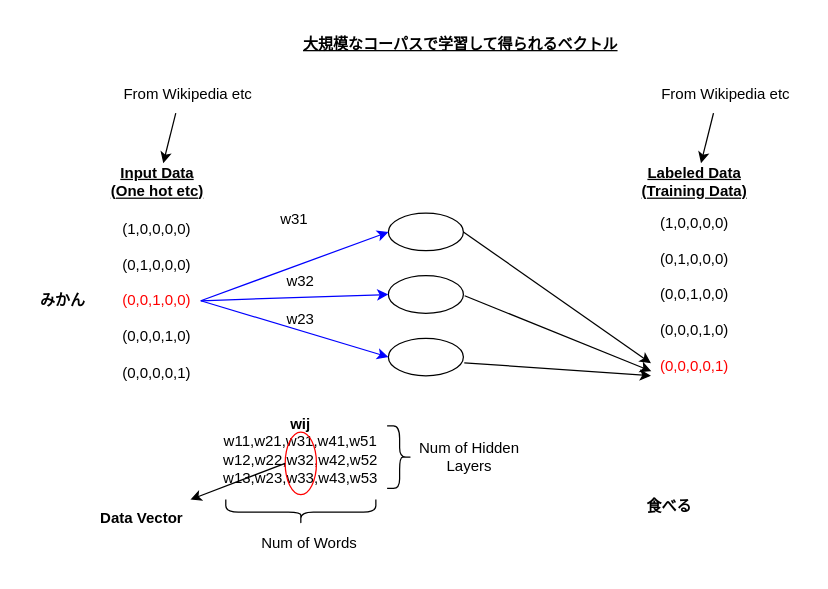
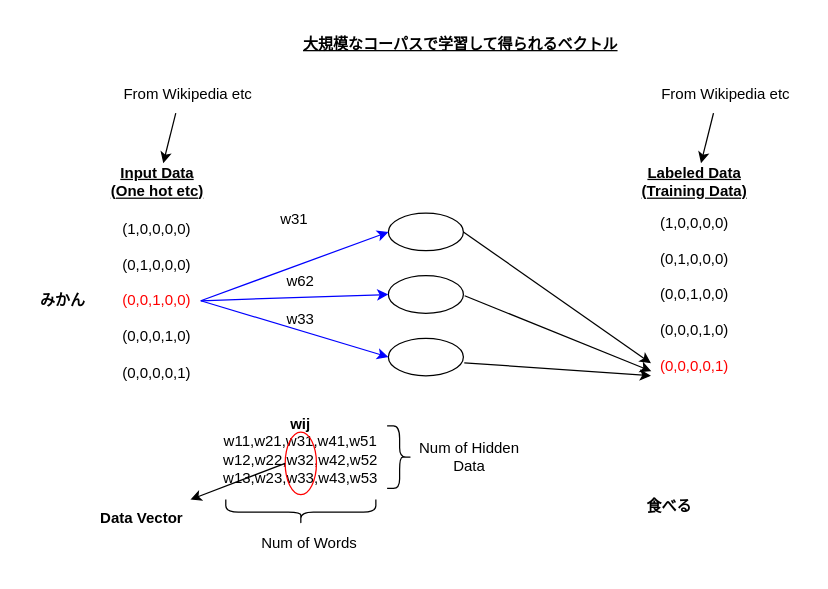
(301, 282) -> (301, 282)
(301, 319) -> (301, 319)
(469, 457) -> (469, 457)
